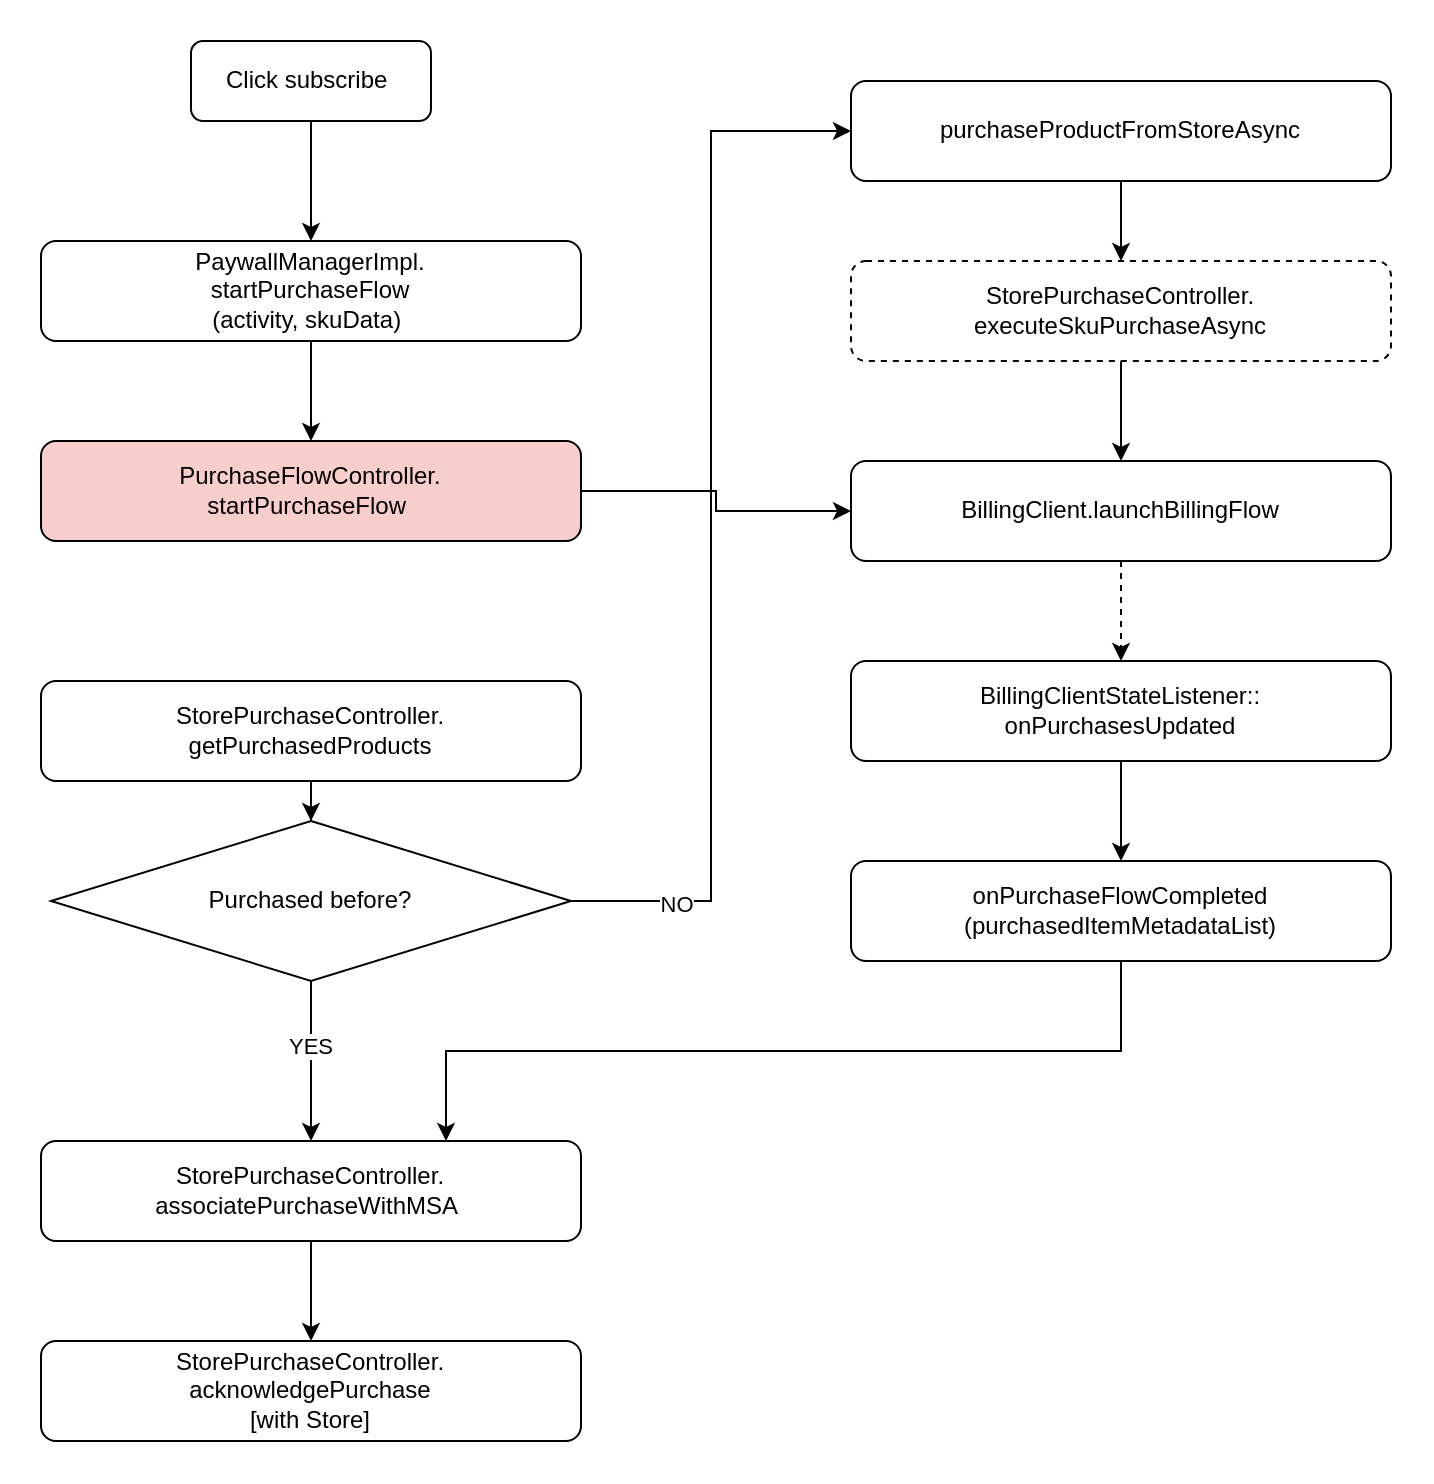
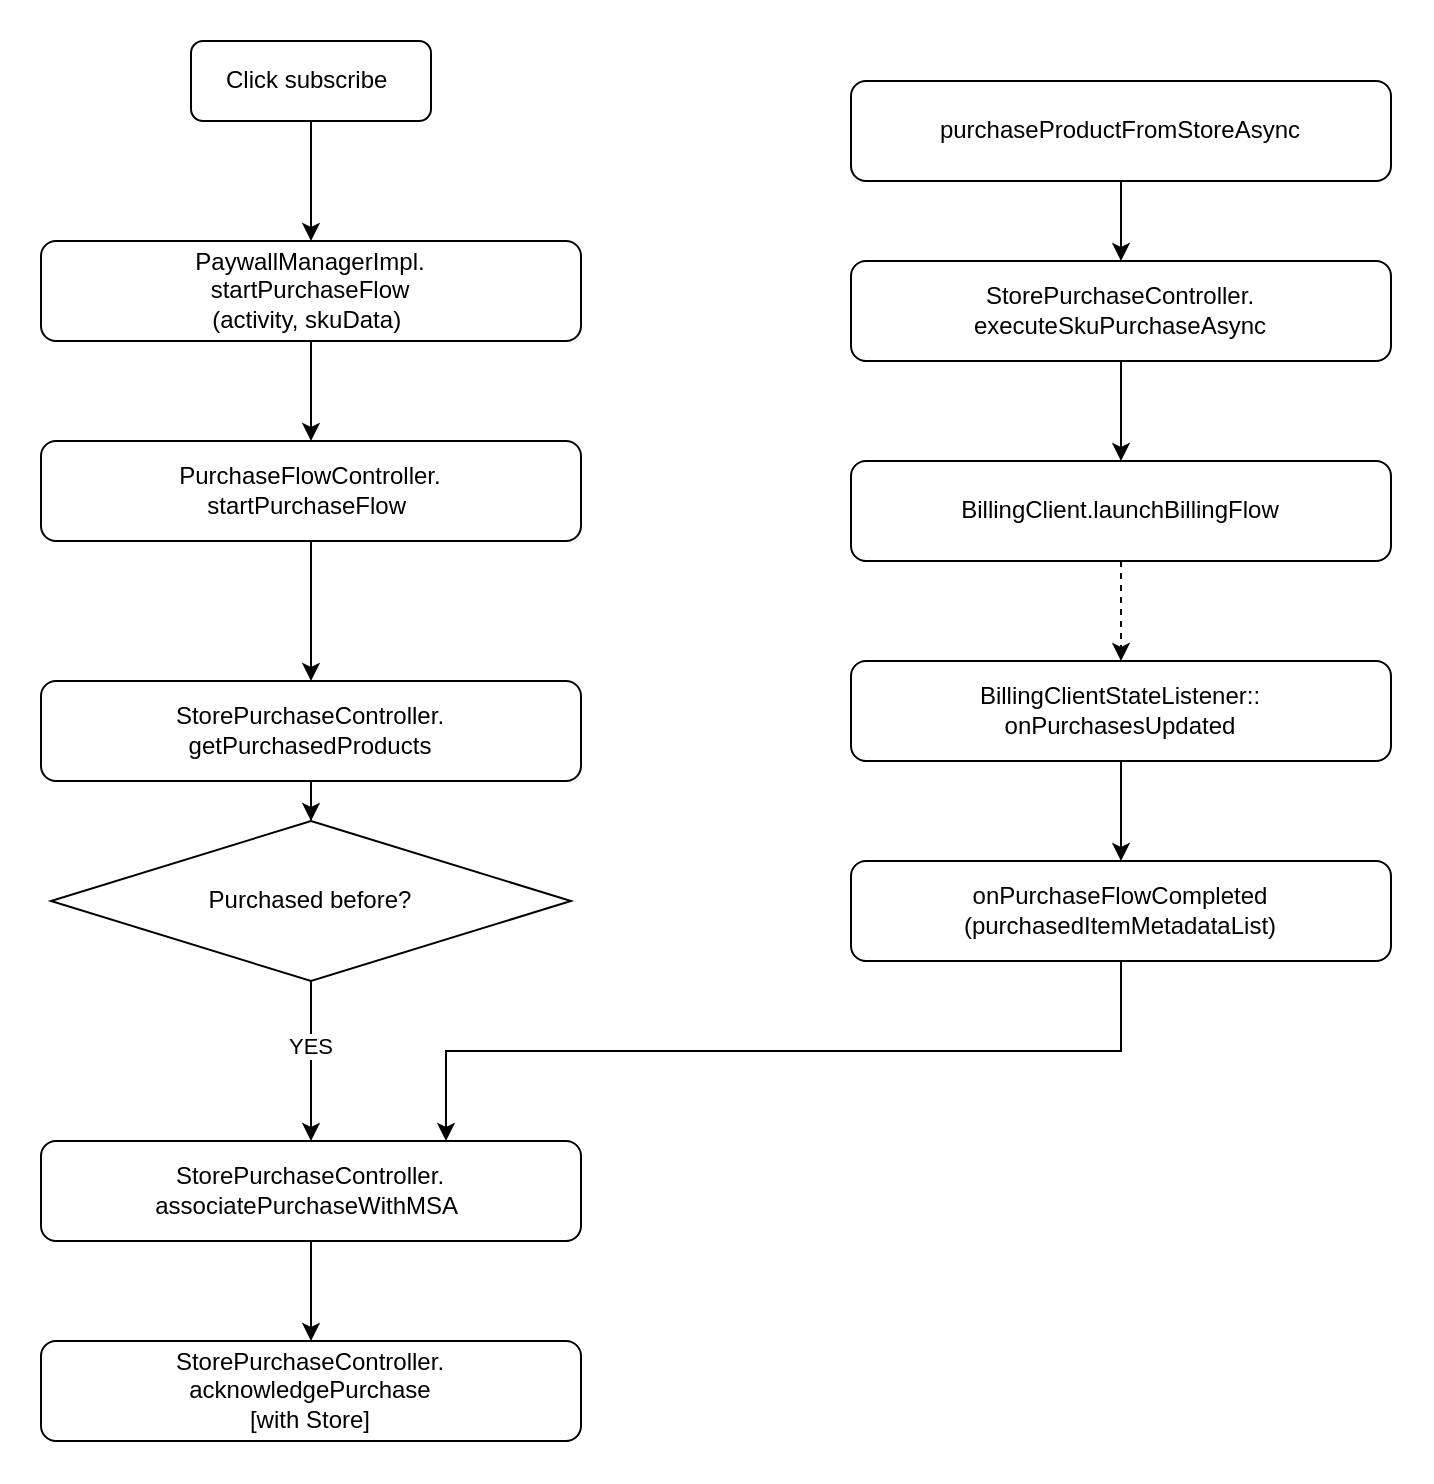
(1121, 311) -> (1121, 311)
(311, 491) -> (311, 491)
(716, 494) -> (311, 604)
(711, 523) -> none
